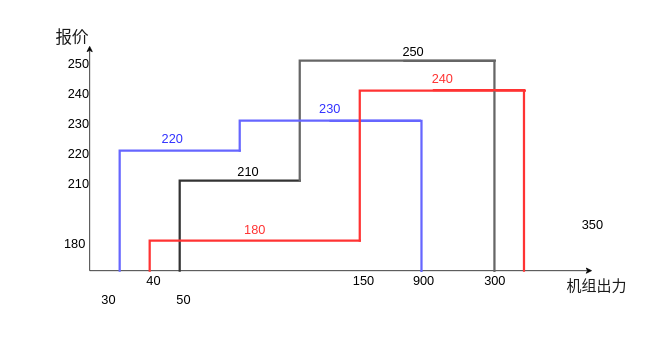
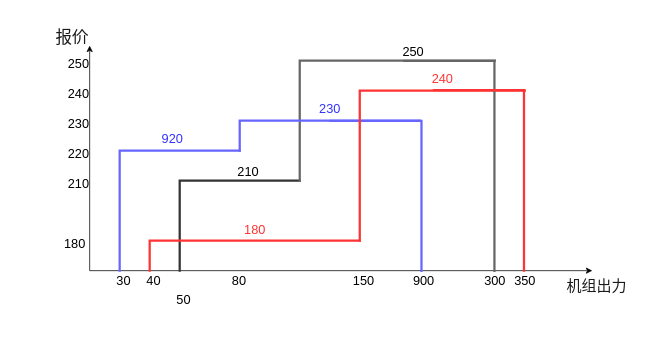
(173, 139) -> (173, 139)
(592, 225) -> (525, 282)
none -> (239, 282)
(108, 300) -> (123, 282)
